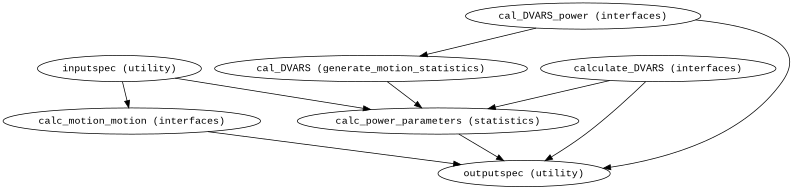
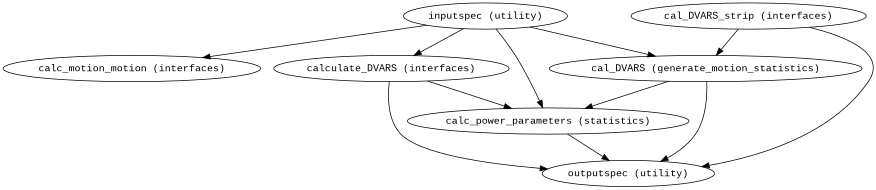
(583, 16) -> (749, 16)
none -> (442, 40)
none -> (589, 41)
(331, 148) -> (700, 127)
